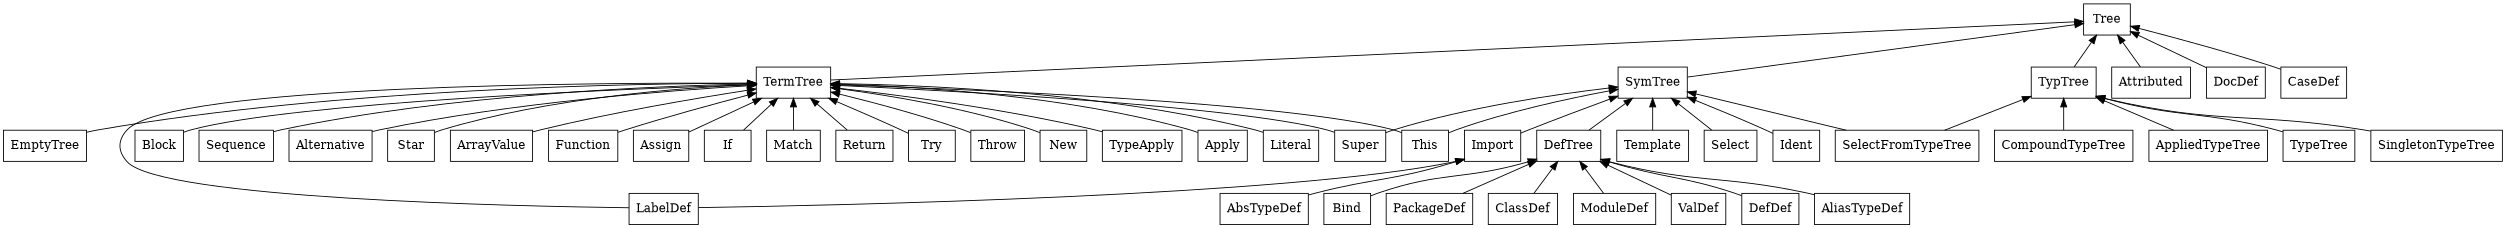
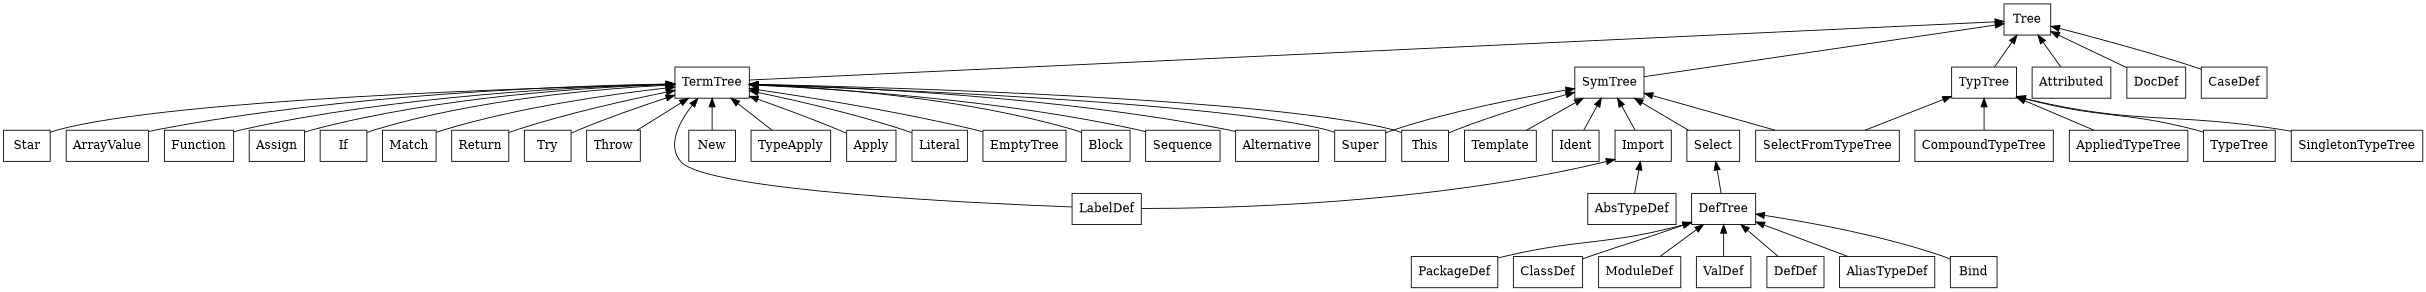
(1607, 117) -> (1719, 182)
